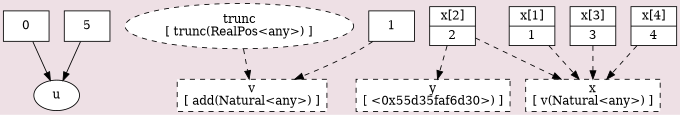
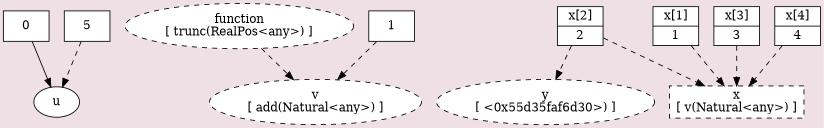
(239, 26) -> (239, 26)
(73, 57) -> (73, 60)
(252, 95) -> (315, 102)
(433, 95) -> (546, 102)
